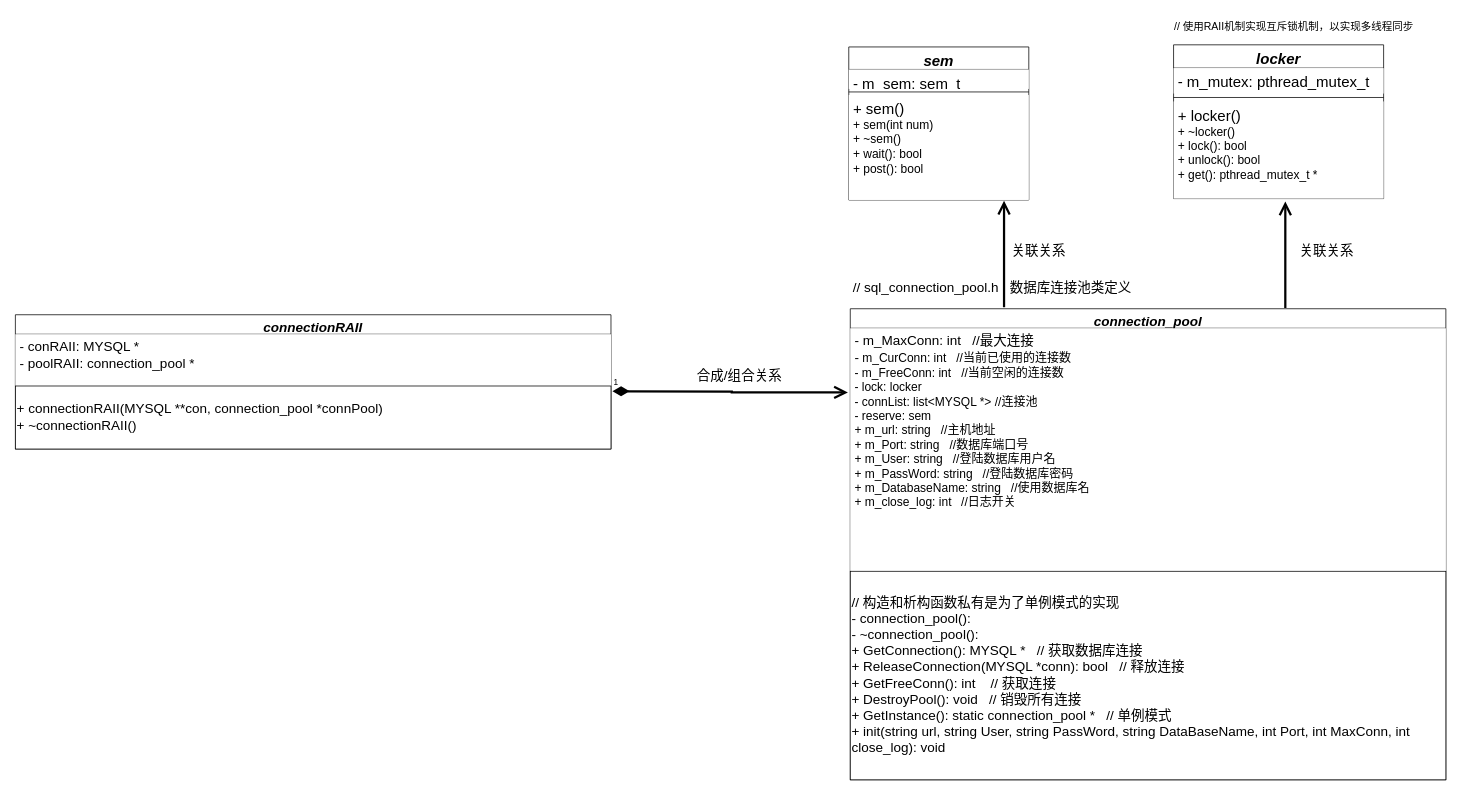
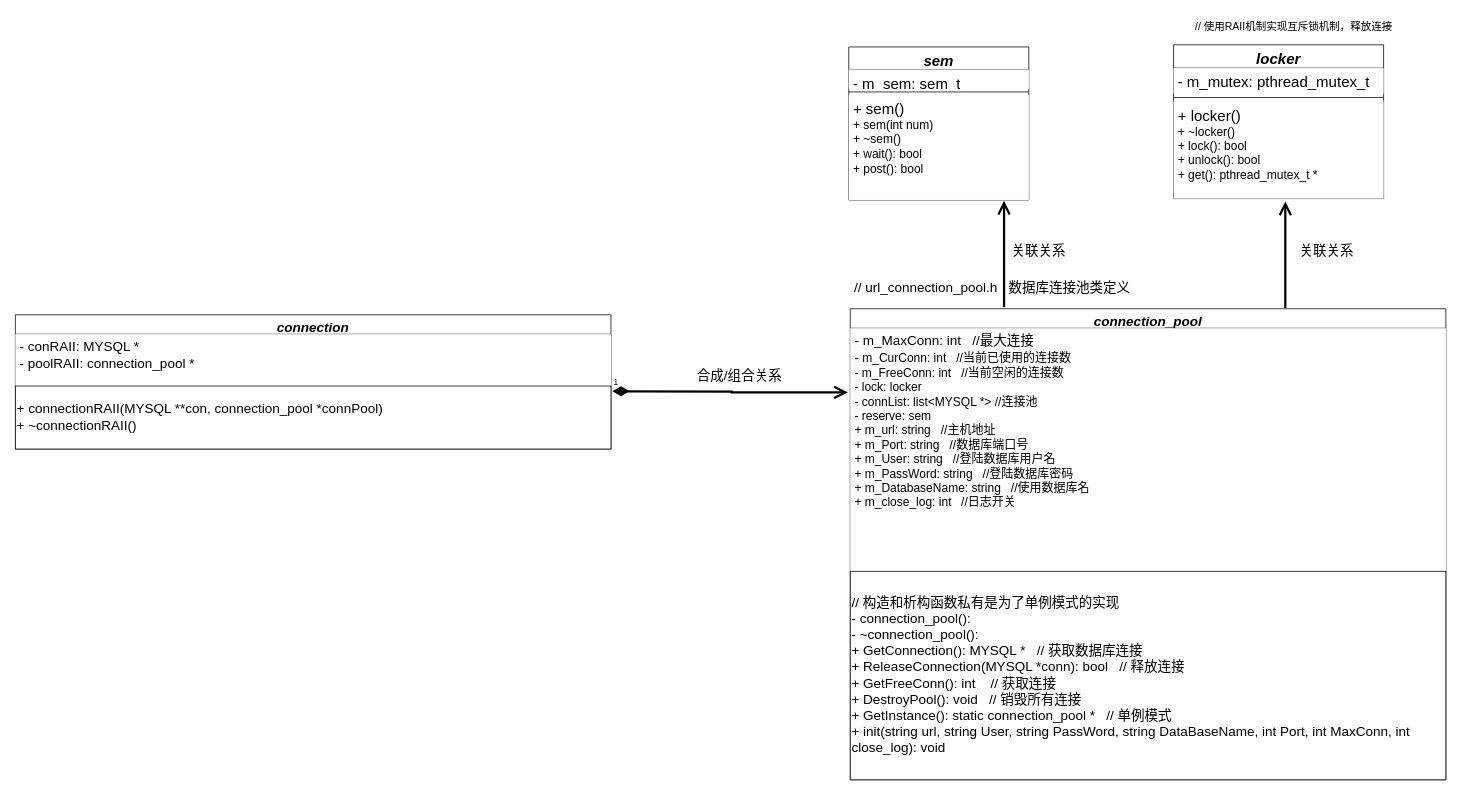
(1294, 27) -> (1294, 27)
(992, 288) -> (992, 288)
(313, 325) -> (313, 325)
